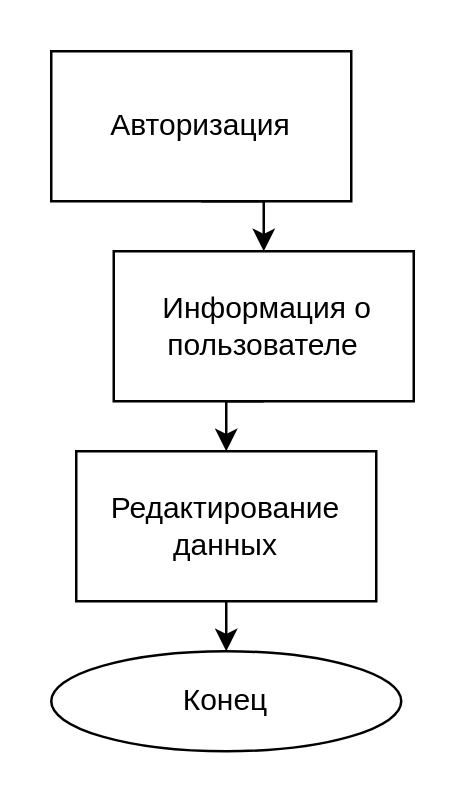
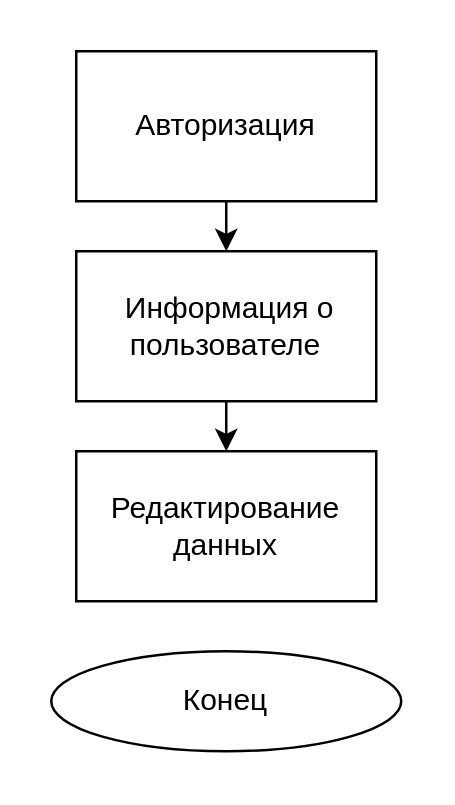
(201, 126) -> (226, 126)
(264, 326) -> (226, 326)
(226, 618) -> none
